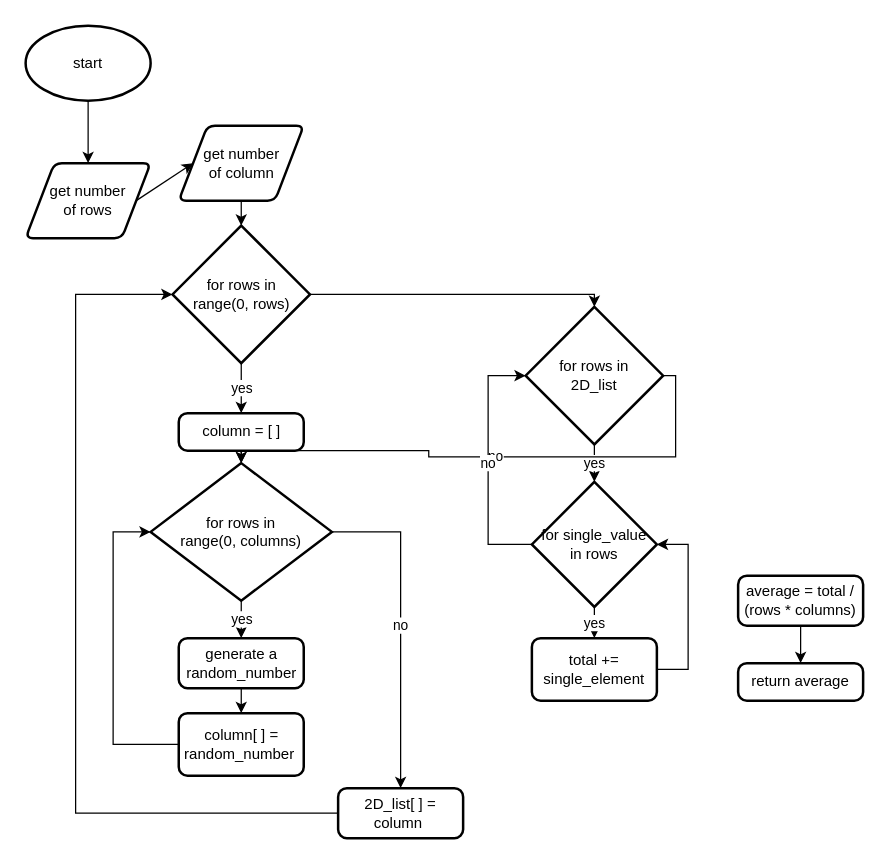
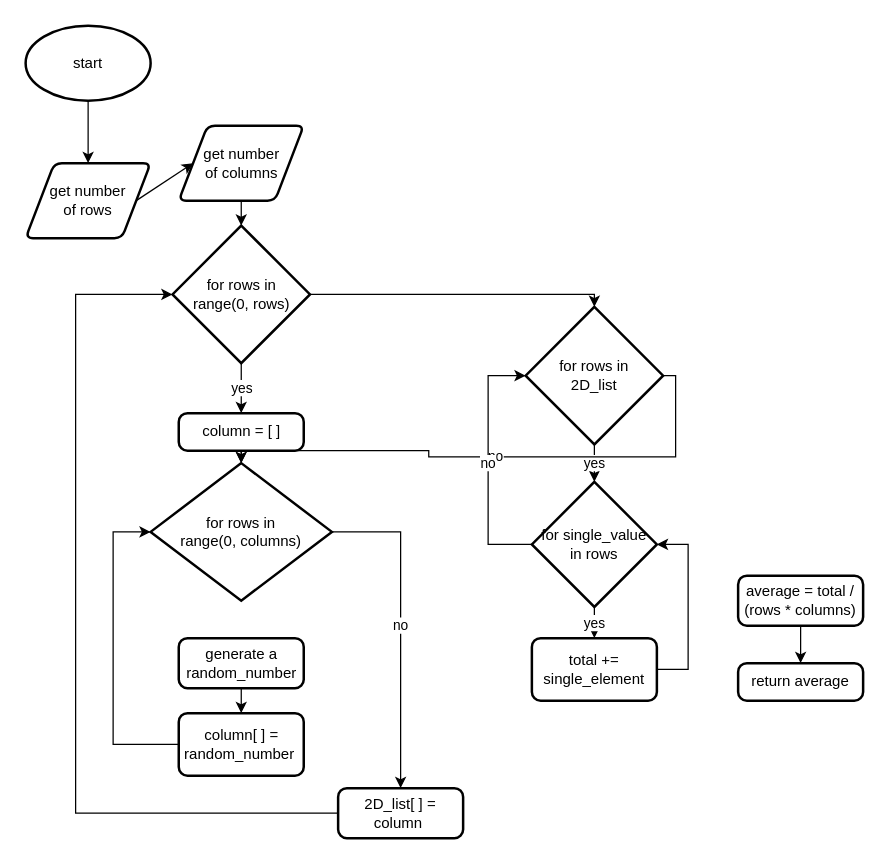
(242, 163) -> (242, 163)
(241, 615) -> none
